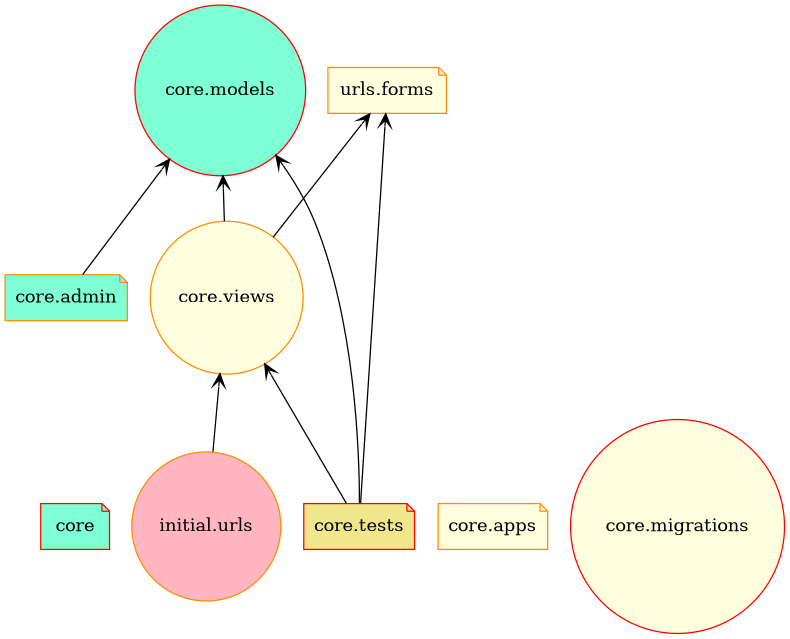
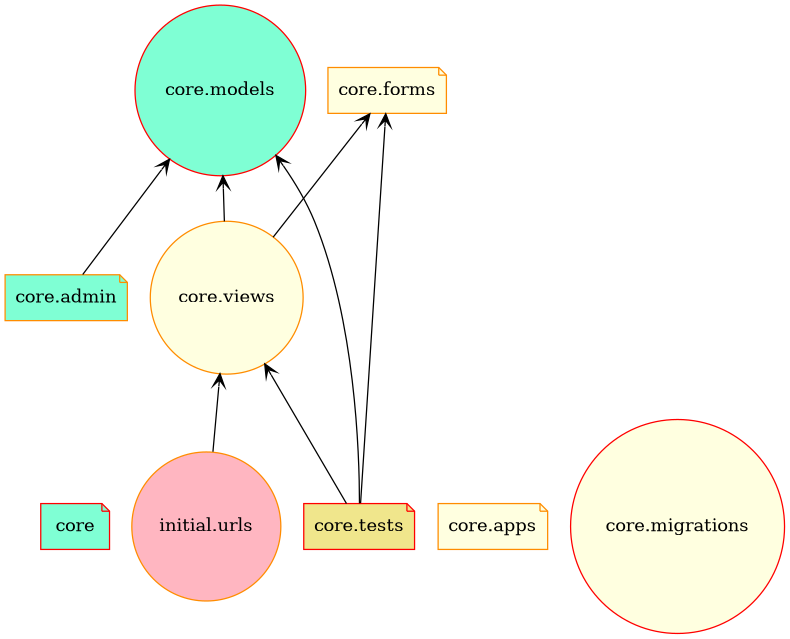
(387, 90) -> (387, 90)
